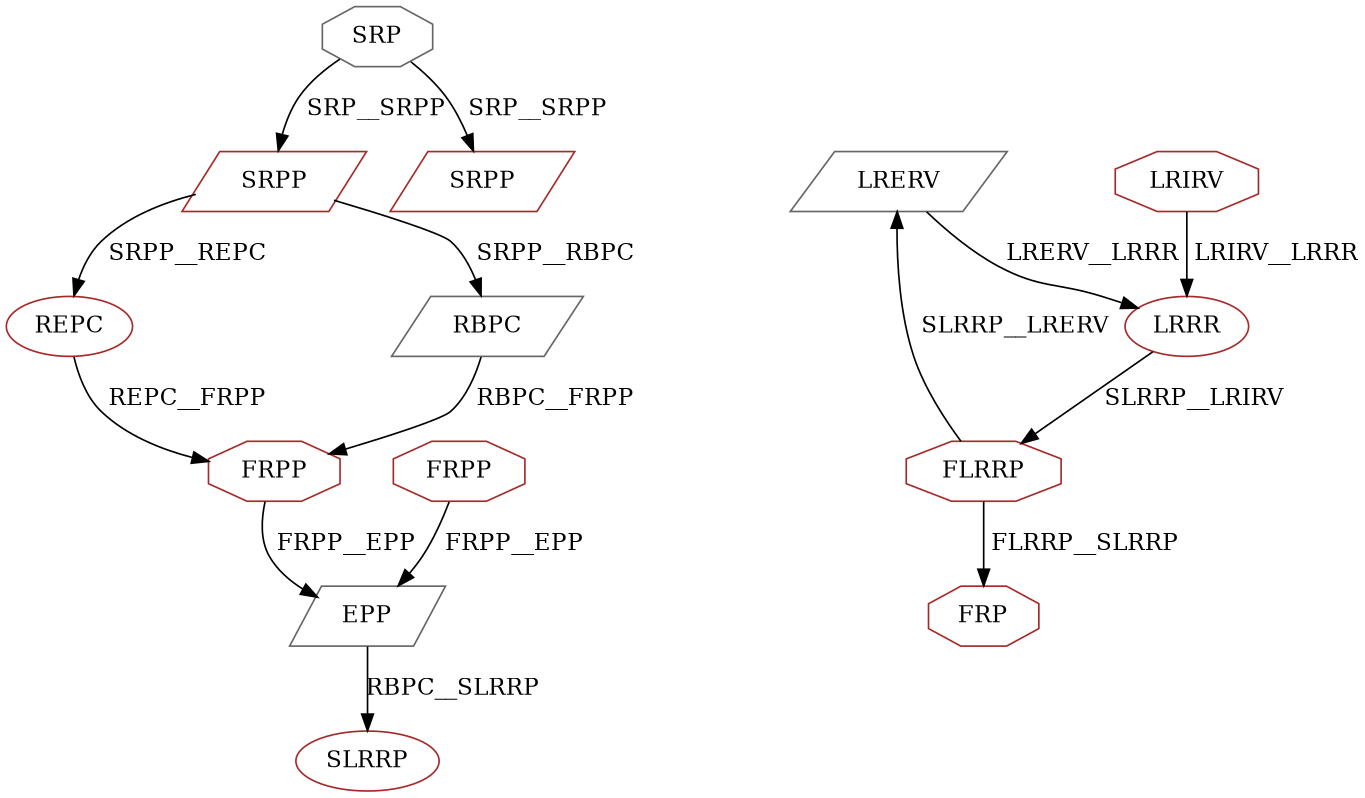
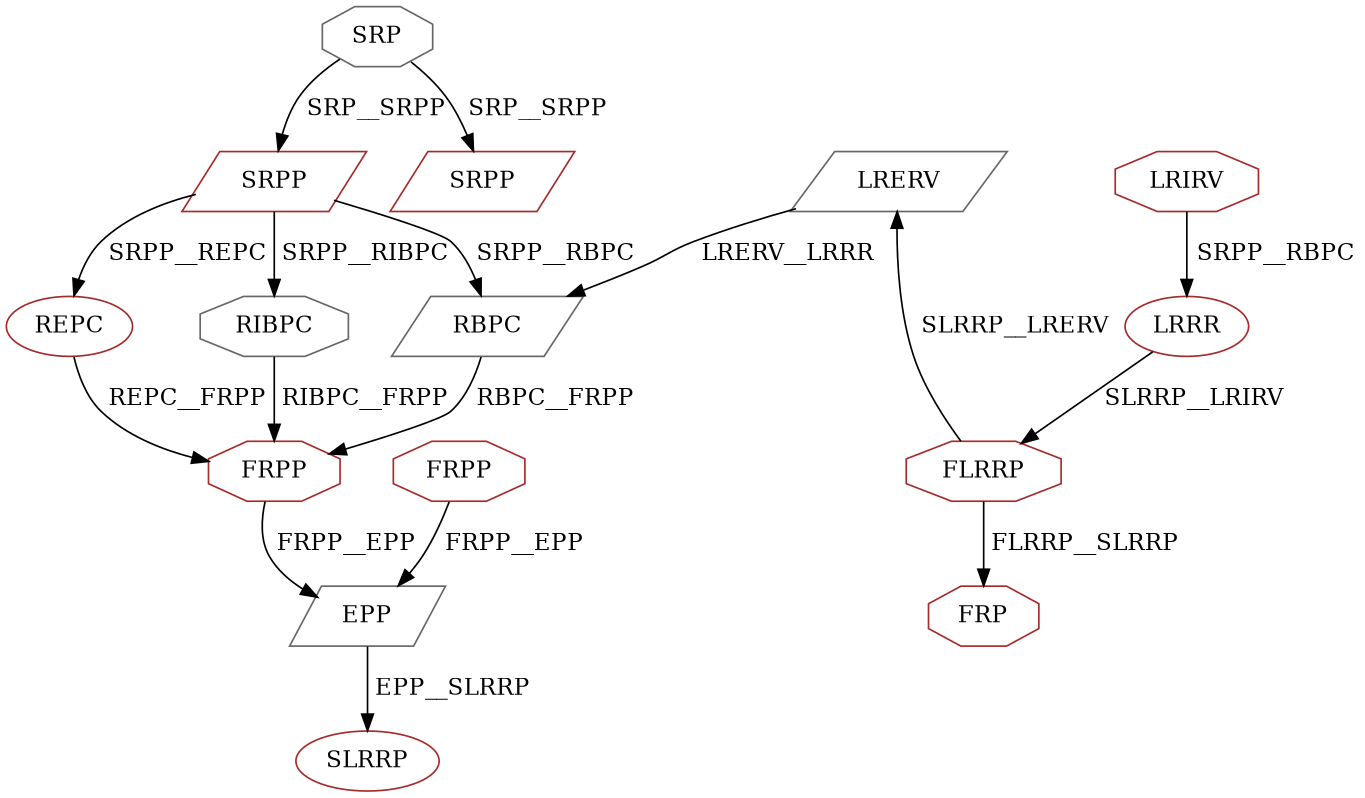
(1273, 254) -> (1273, 254)
(1016, 275) -> (688, 244)
none -> (274, 326)
(449, 689) -> (449, 689)
